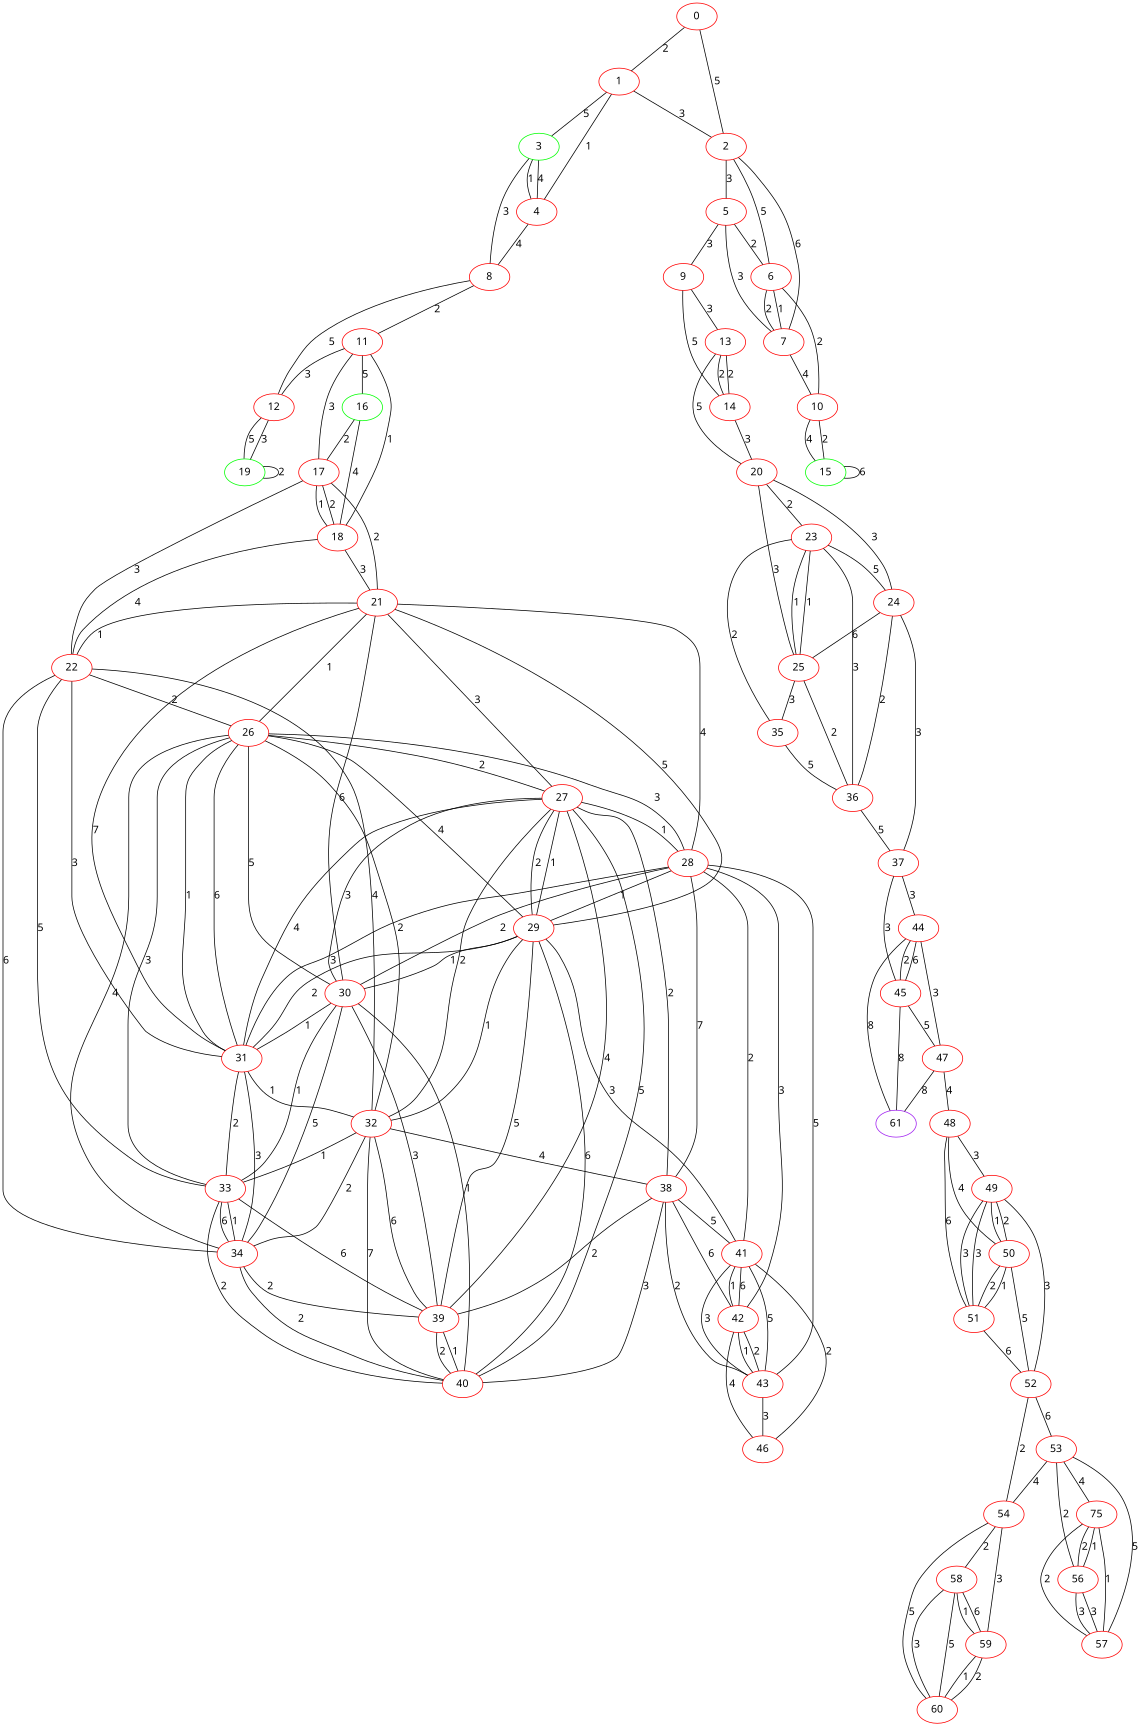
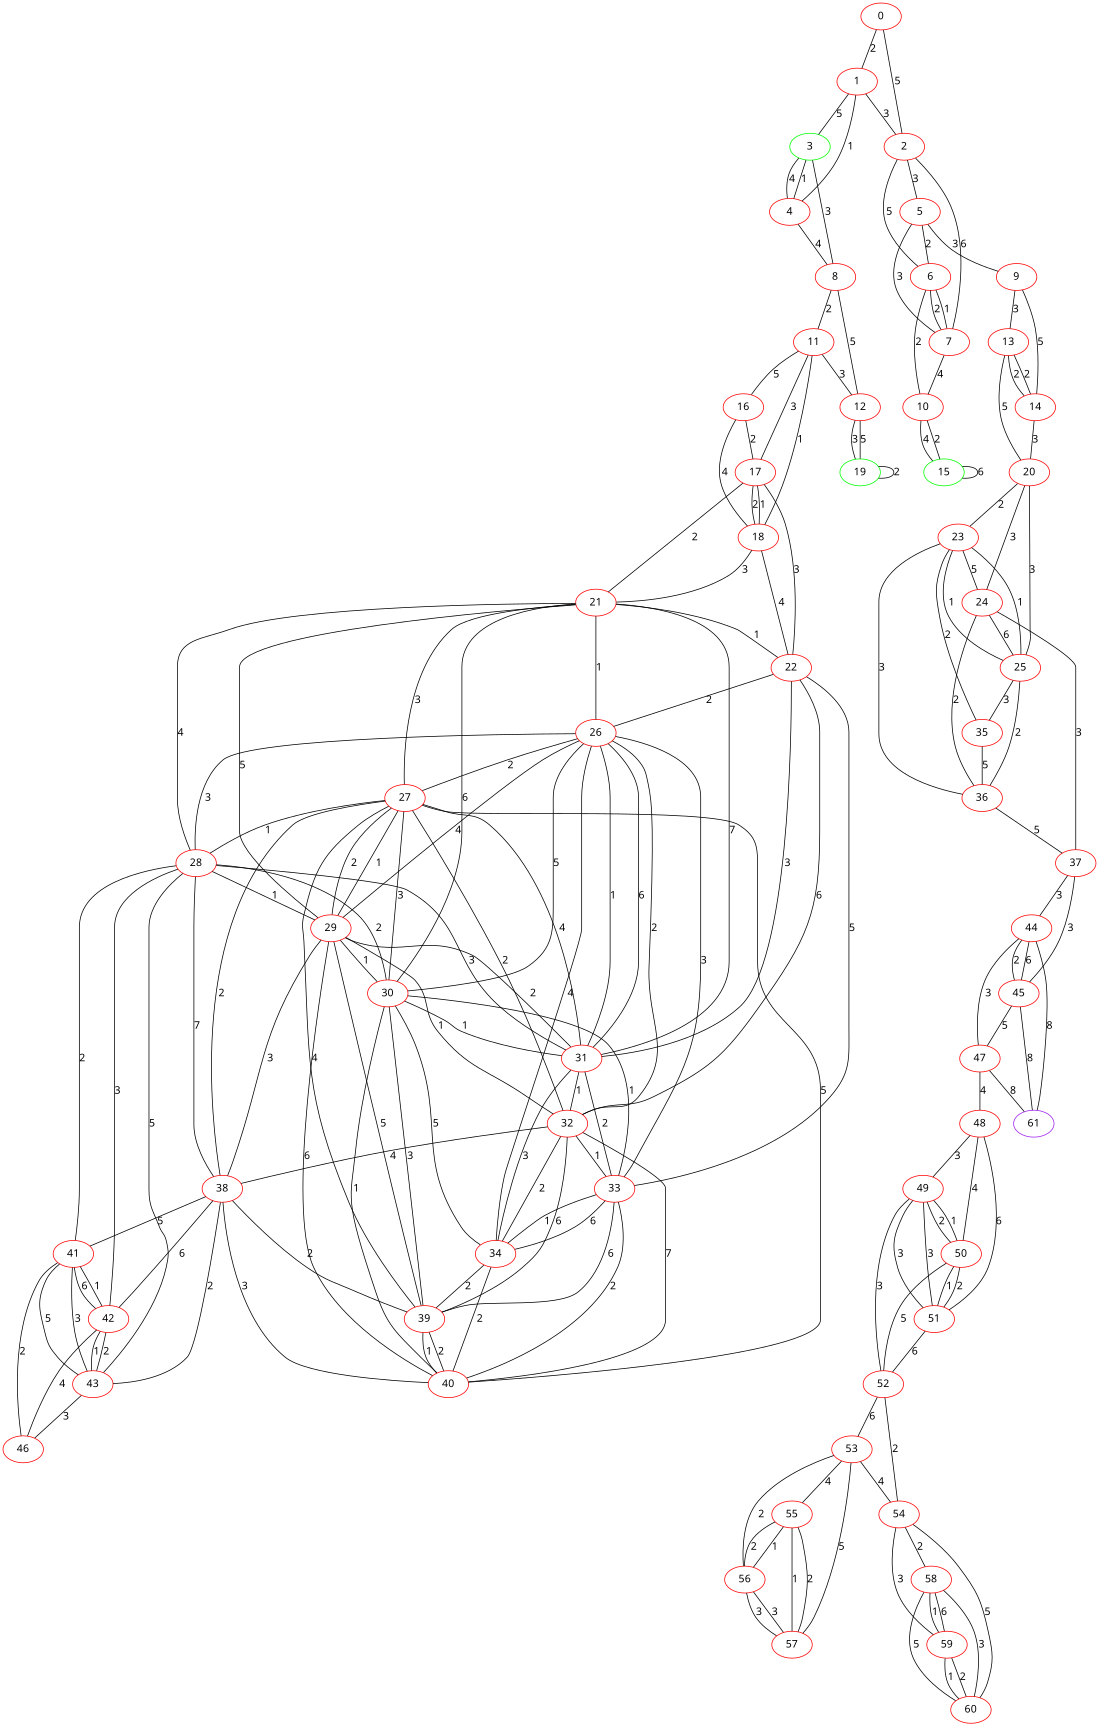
(362, 407) -> (743, 407)
(375, 896) -> (819, 896)
(3, 1036) -> none
(616, 1105) -> (264, 1054)
(1097, 1514) -> (792, 1514)
